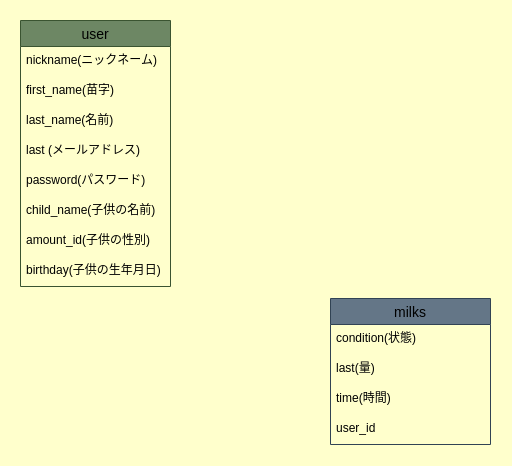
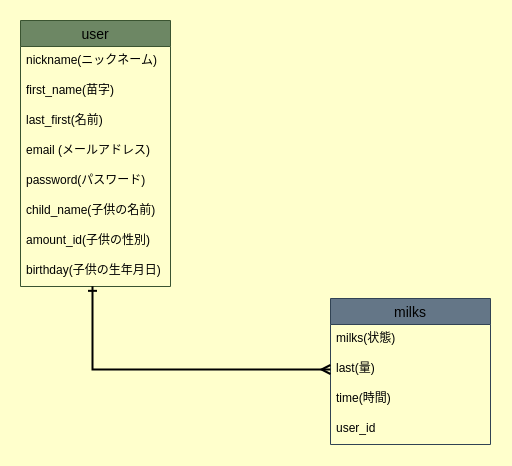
(73, 120) -> (75, 120)
(88, 150) -> (90, 150)
(382, 338) -> (368, 338)
none -> (171, 370)
